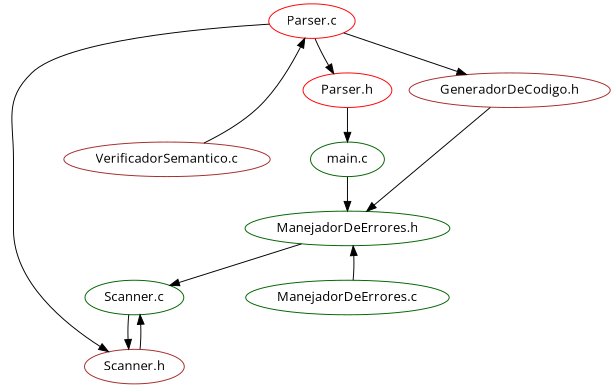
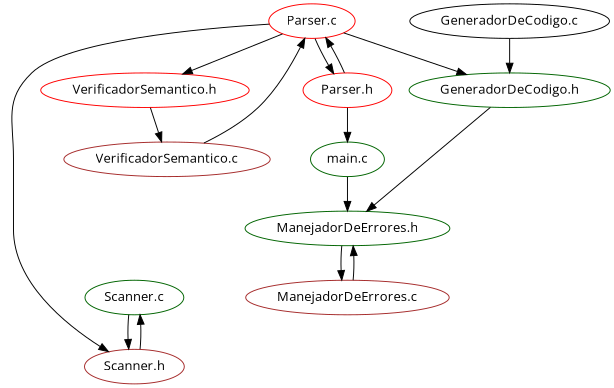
none -> (510, 21)
none -> (338, 59)
none -> (145, 90)
(510, 90) -> (510, 90)
(240, 263) -> (341, 258)
(347, 298) -> (347, 298)
